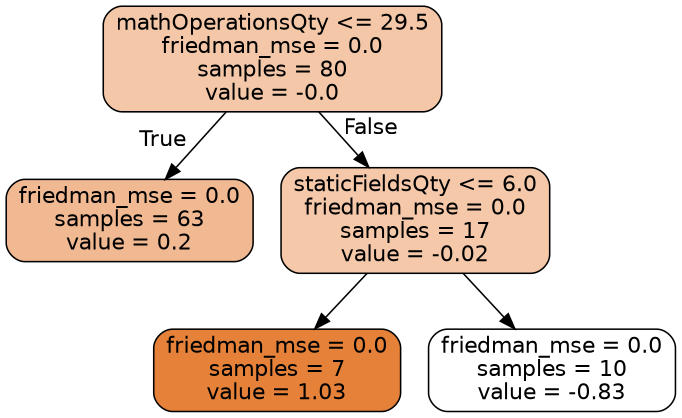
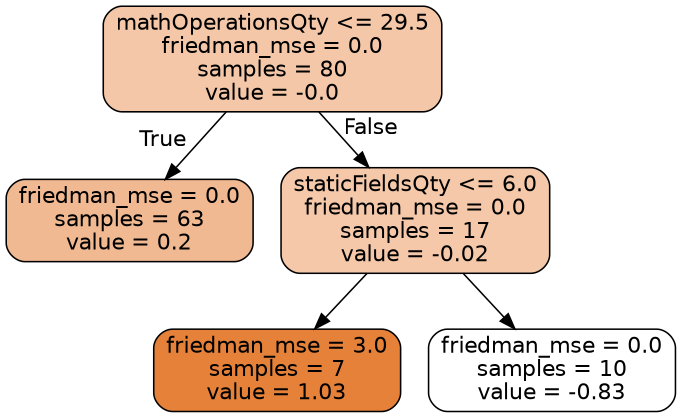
(277, 370) -> (277, 370)
